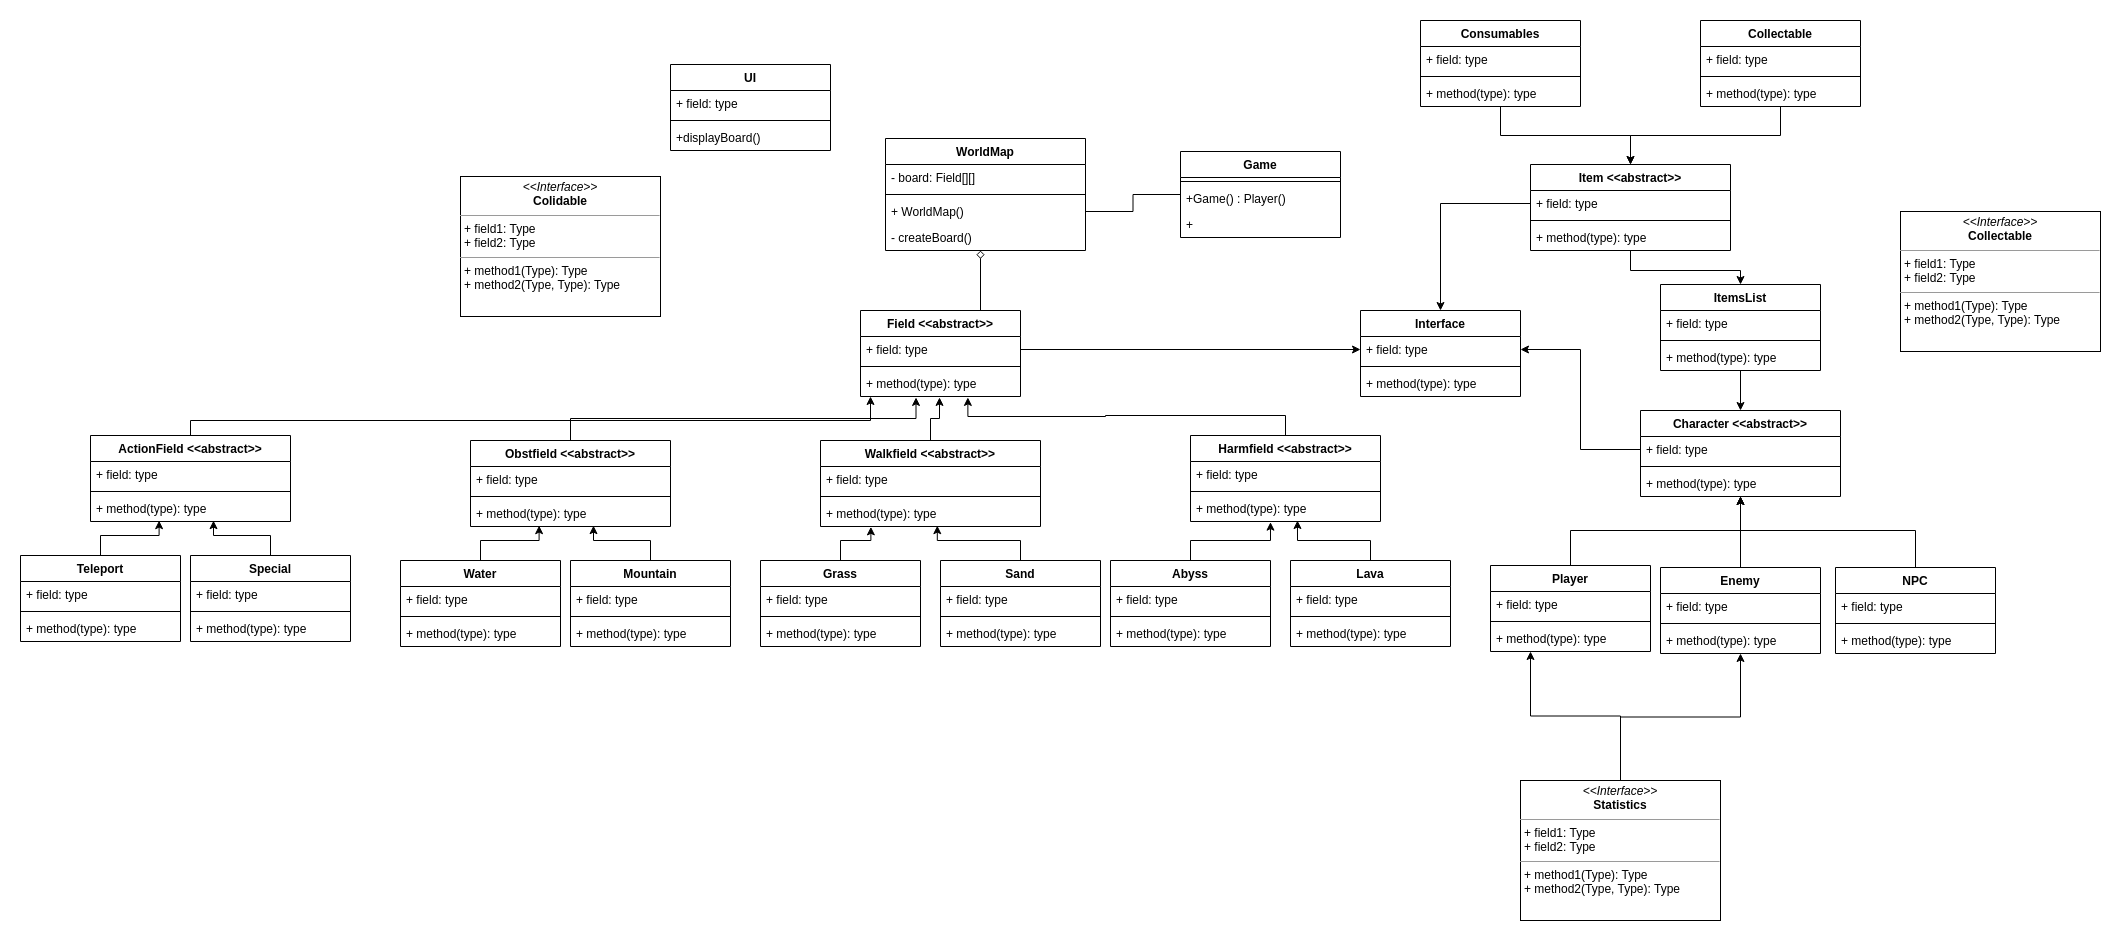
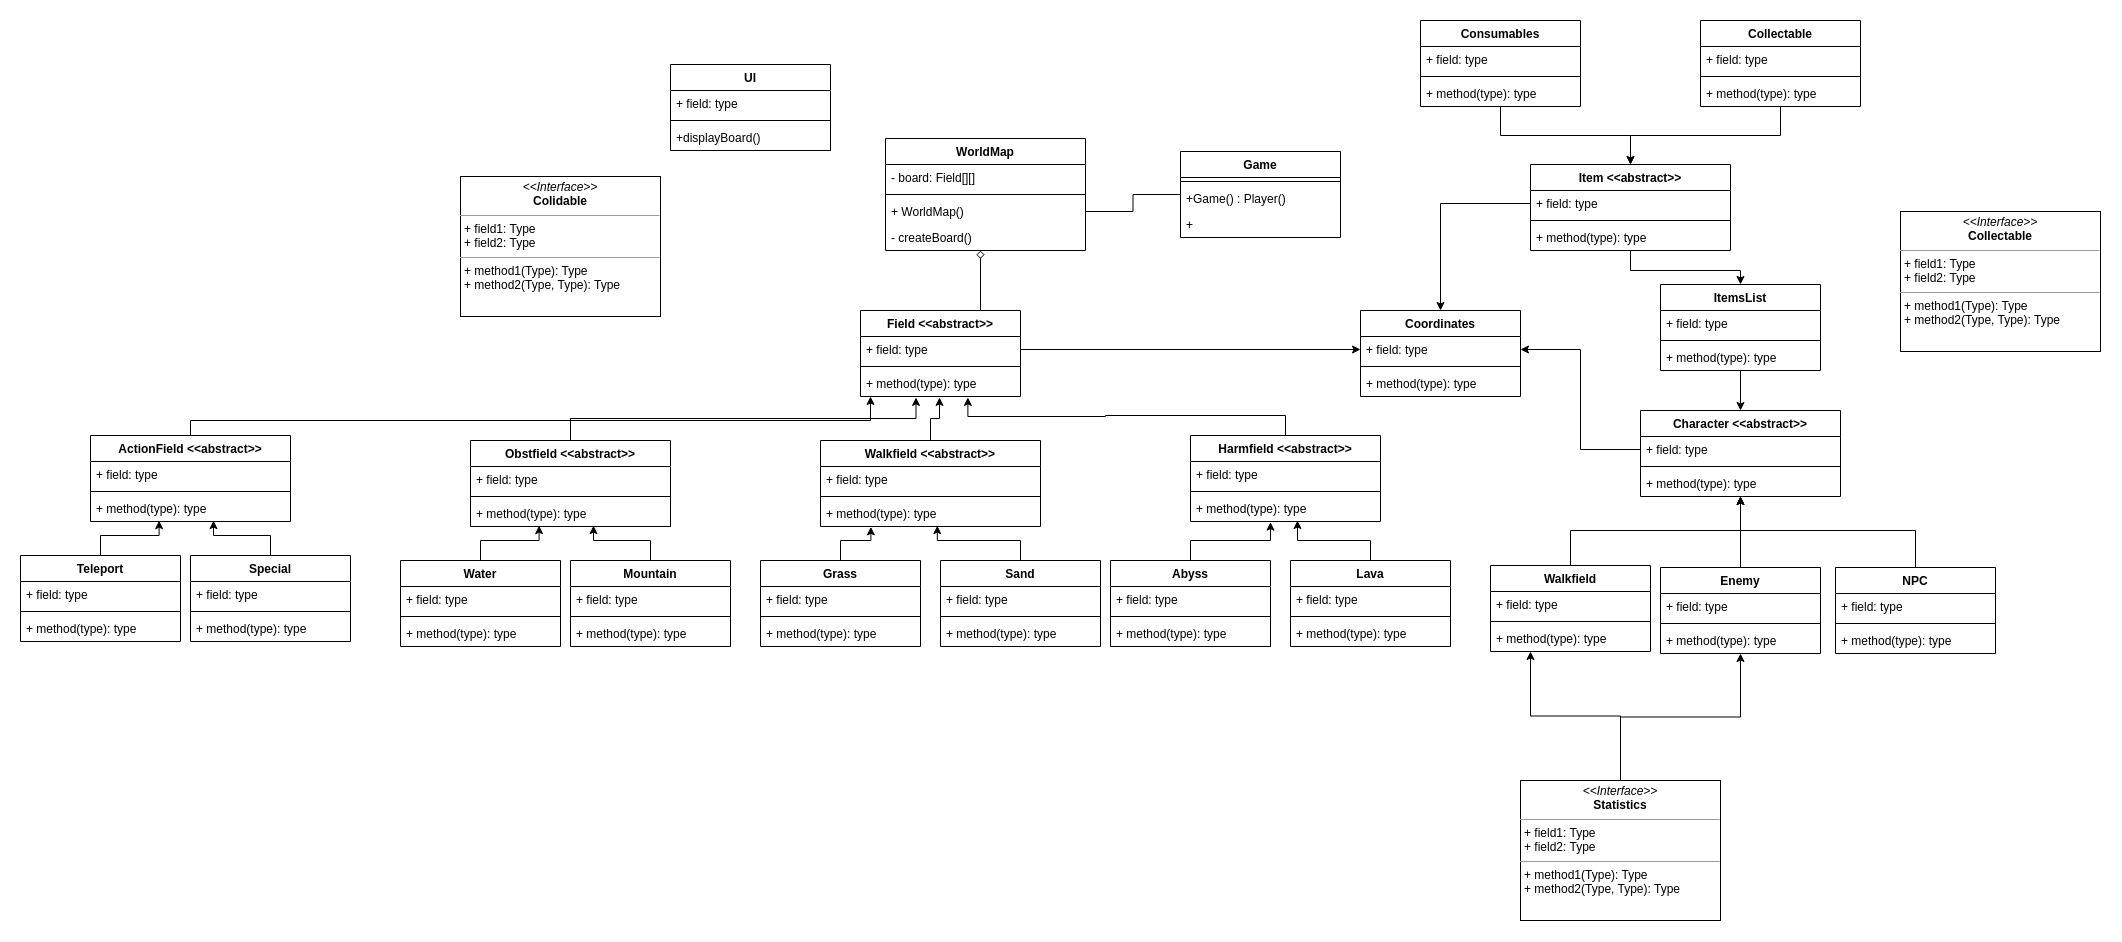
(1440, 324) -> (1440, 324)
(1570, 579) -> (1570, 579)
